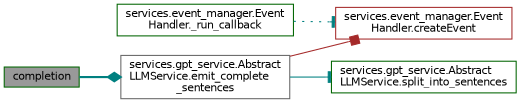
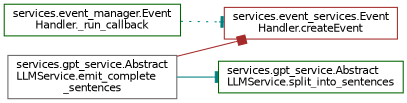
(424, 23) -> (311, 23)
(42, 77) -> none
